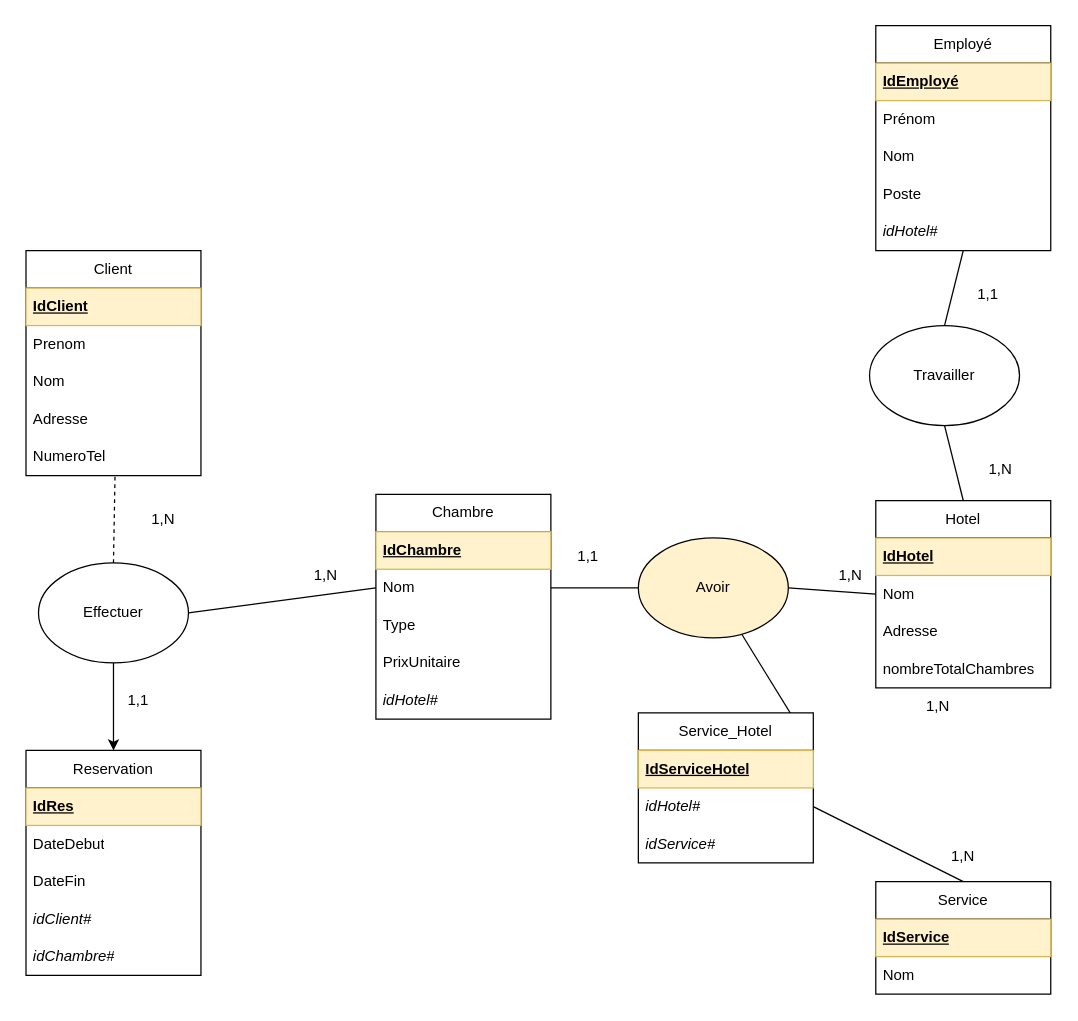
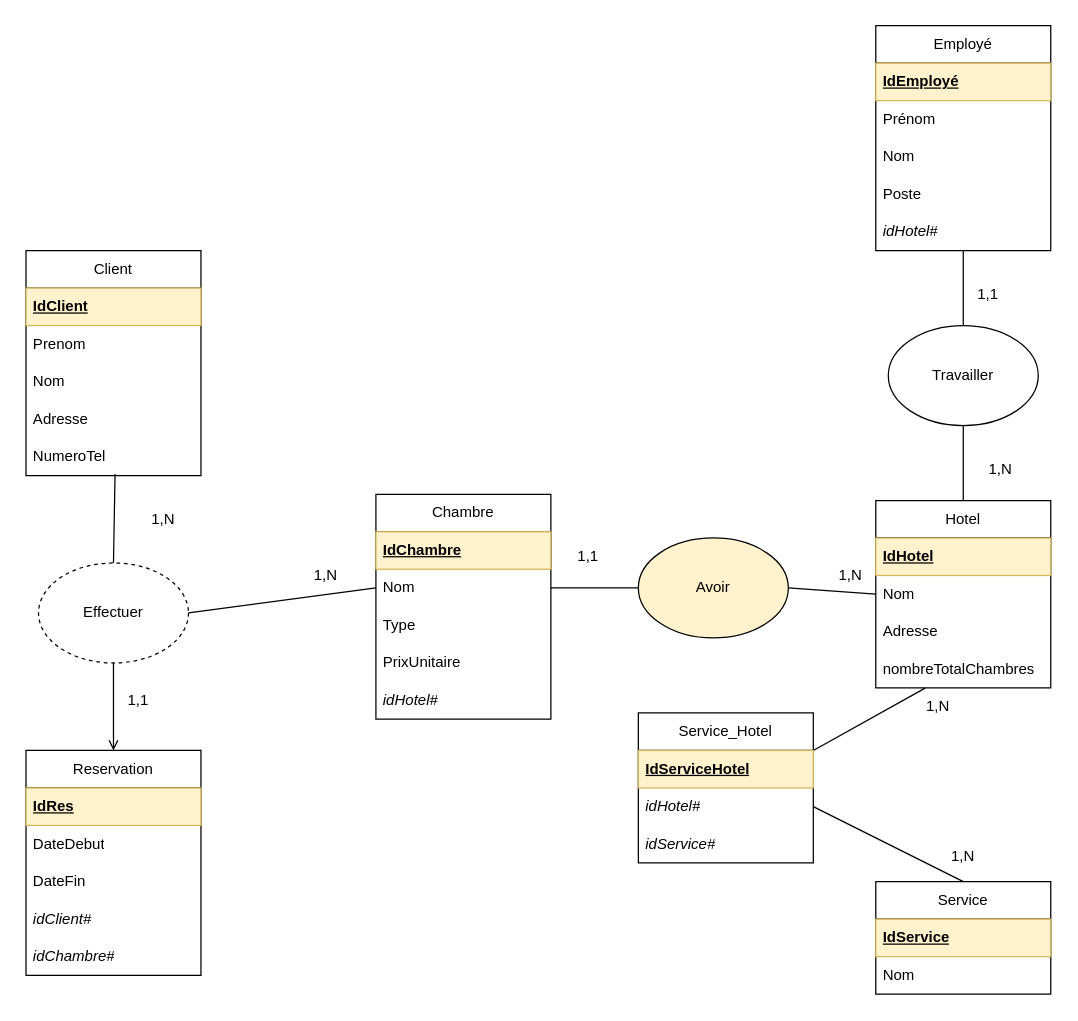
(944, 376) -> (963, 376)
(114, 522) -> (114, 522)
(113, 613) -> (113, 613)
(766, 674) -> (867, 720)
(113, 741) -> (113, 743)
